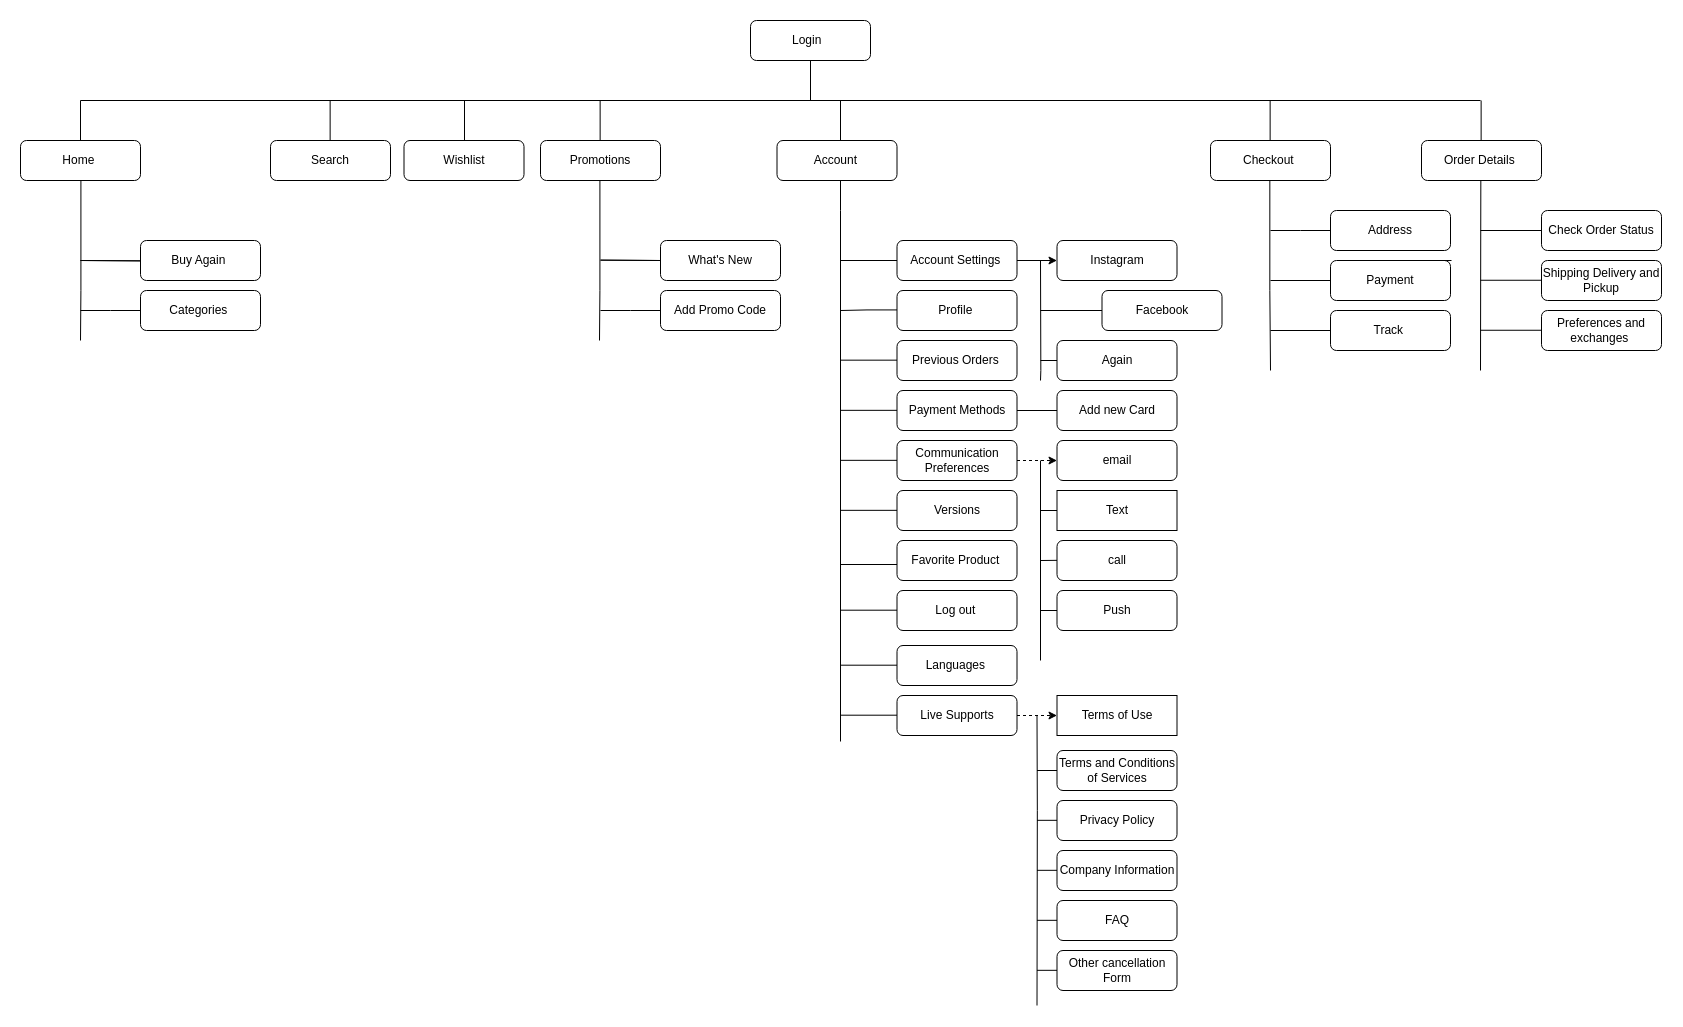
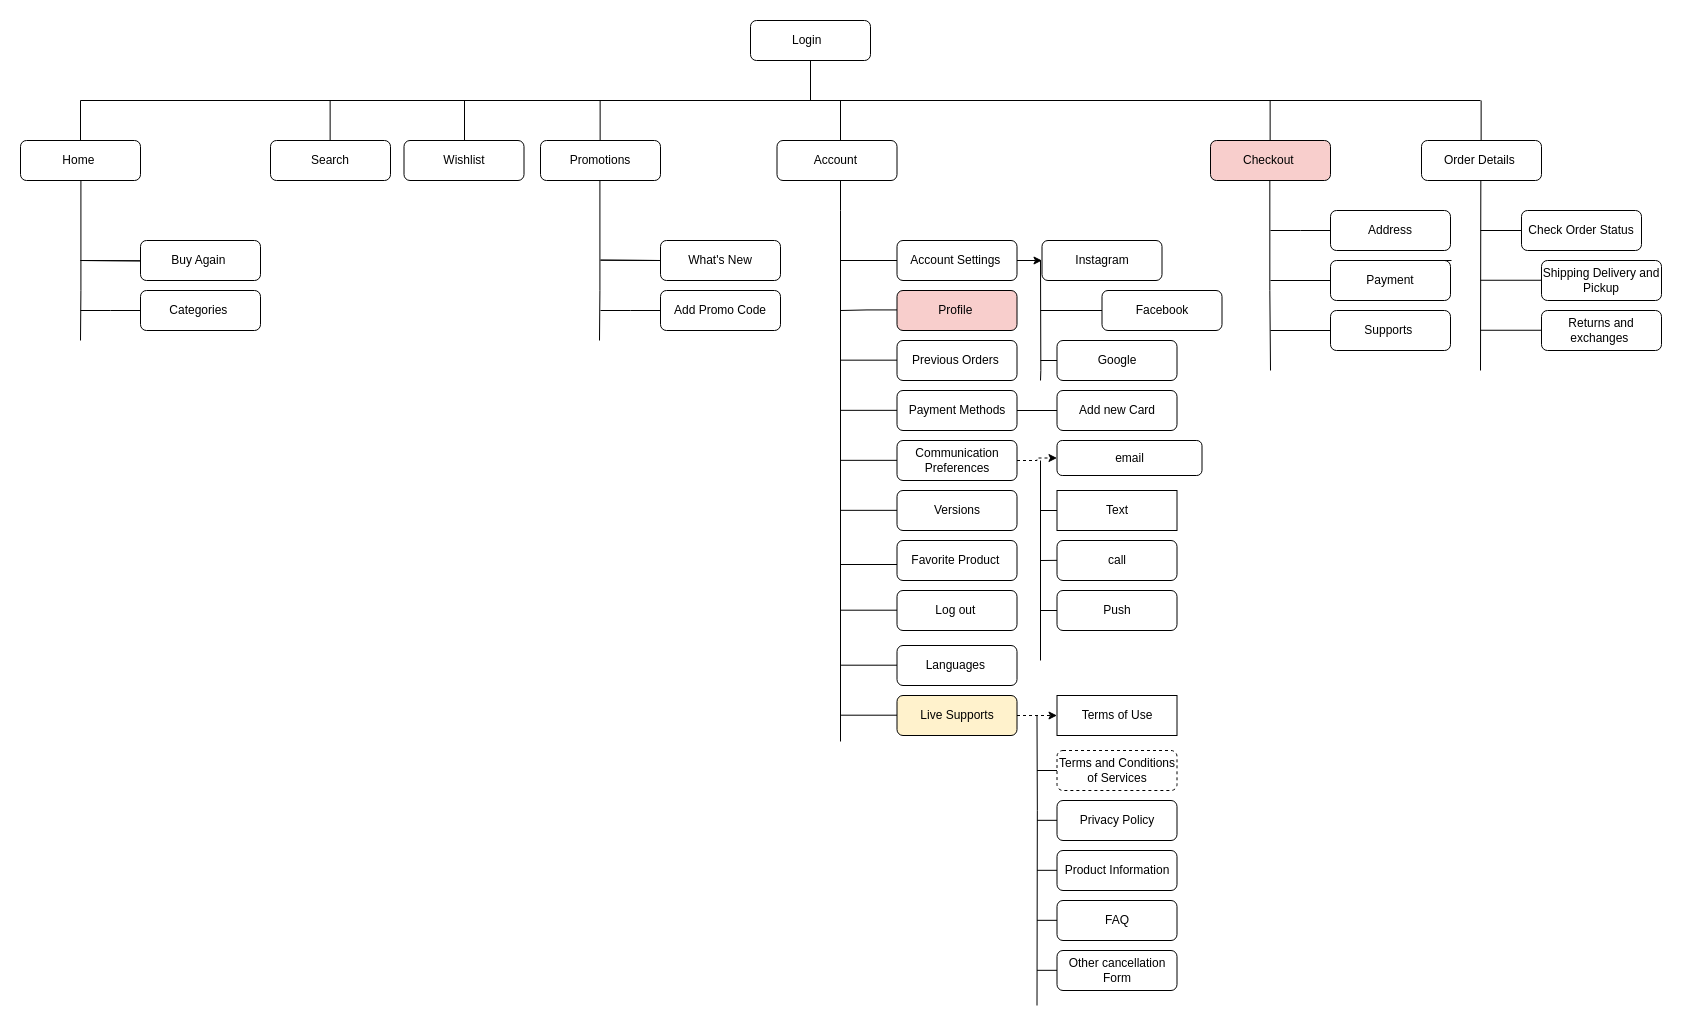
(1271, 161) -> (1271, 161)
(1602, 231) -> (1582, 231)
(1117, 261) -> (1102, 261)
(957, 311) -> (957, 311)
(1391, 331) -> (1391, 331)
(1602, 331) -> (1602, 331)
(1118, 361) -> (1118, 361)
(1117, 461) -> (1130, 458)
(957, 716) -> (957, 716)
(1117, 771) -> (1117, 771)
(1118, 871) -> (1118, 871)
